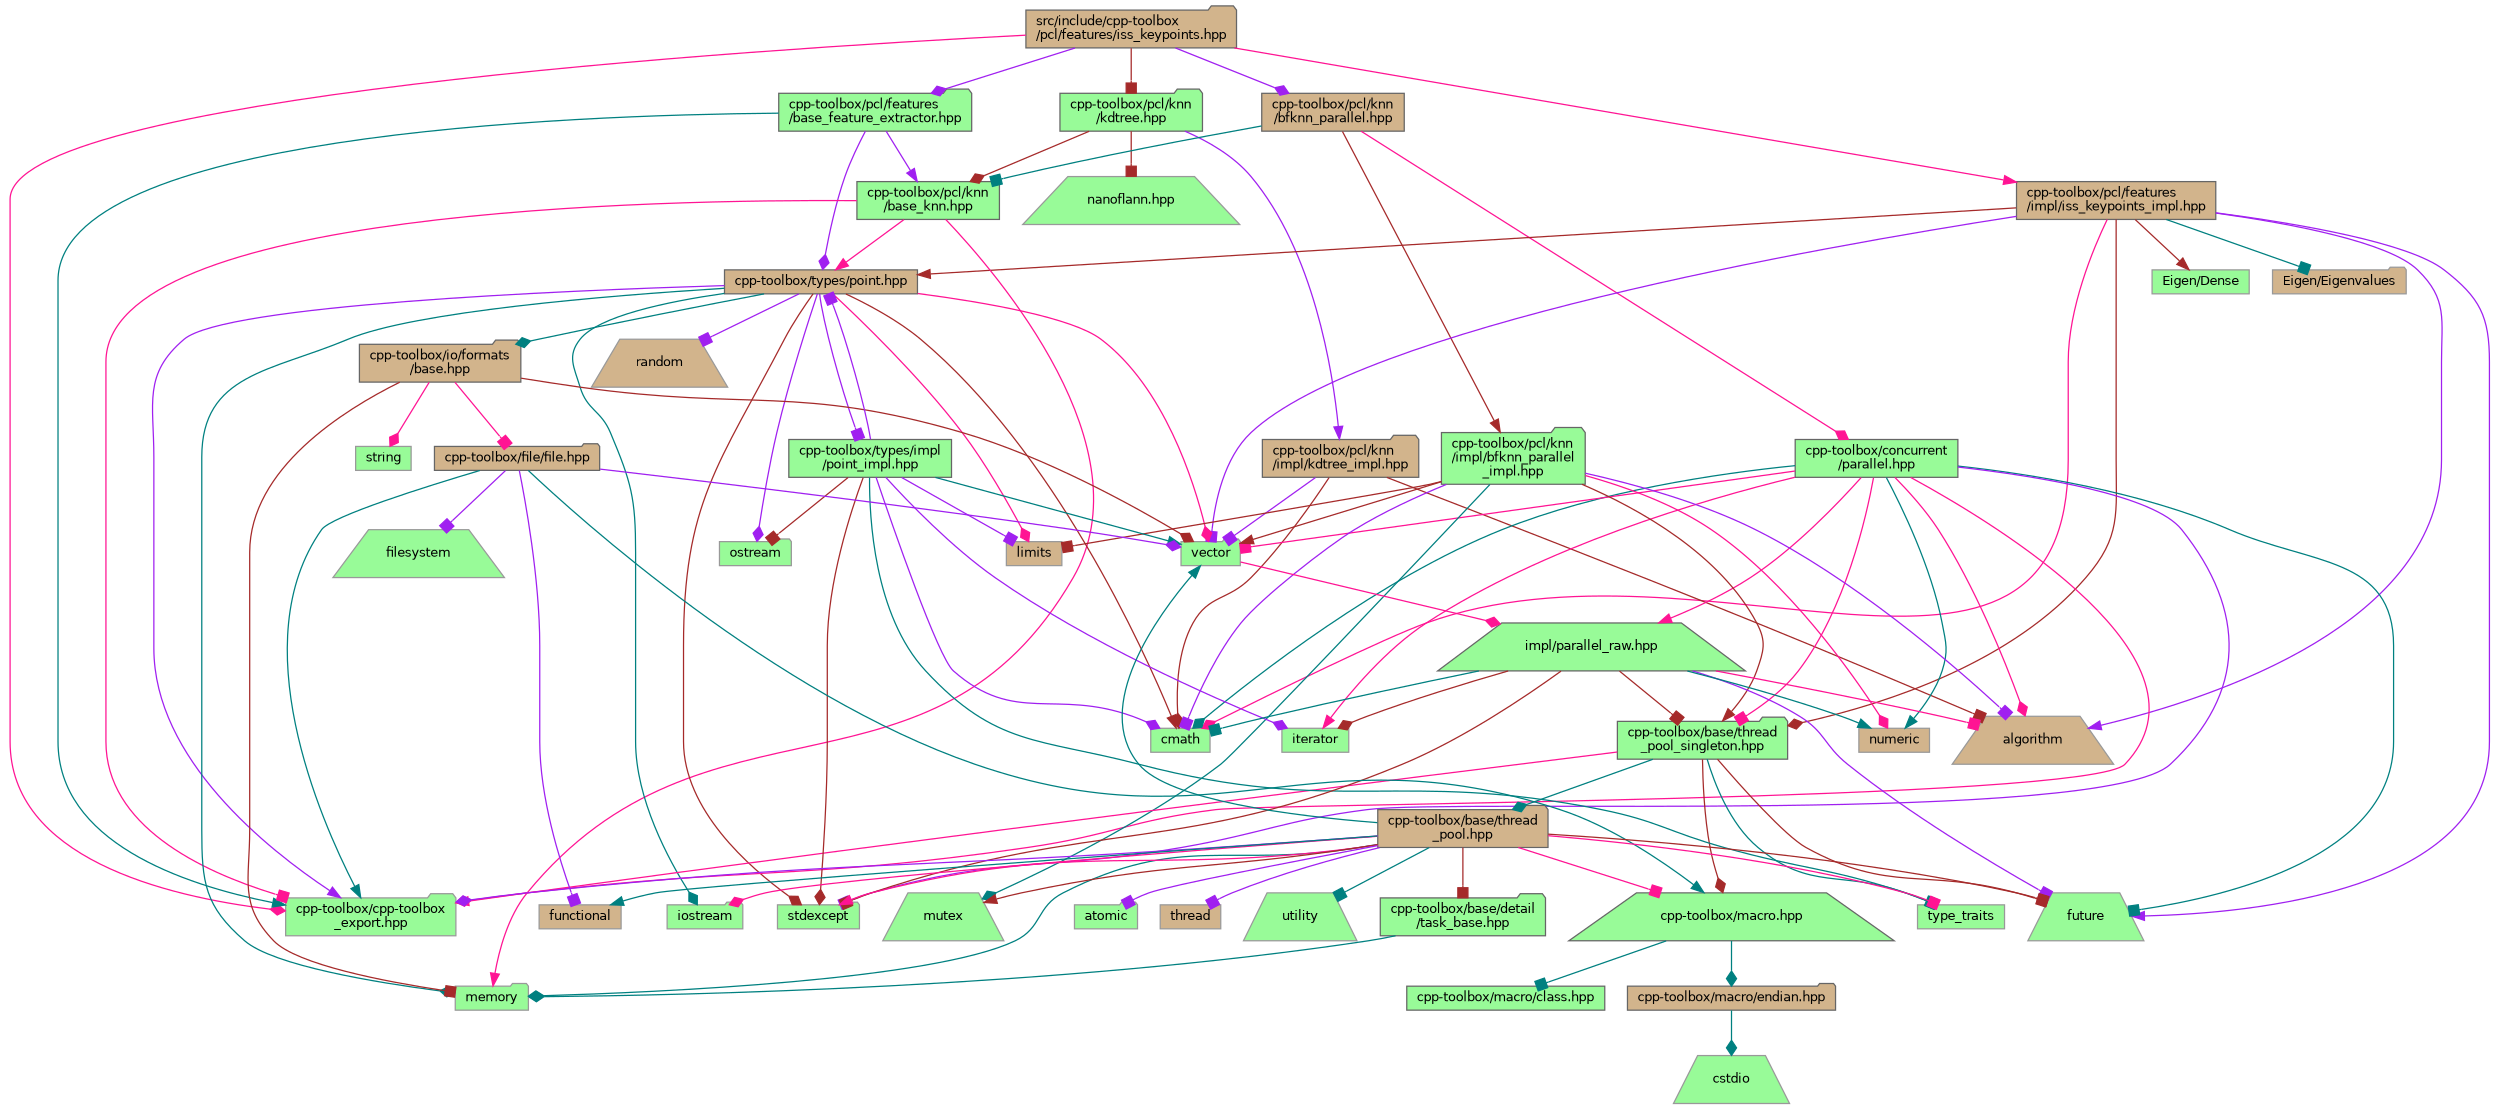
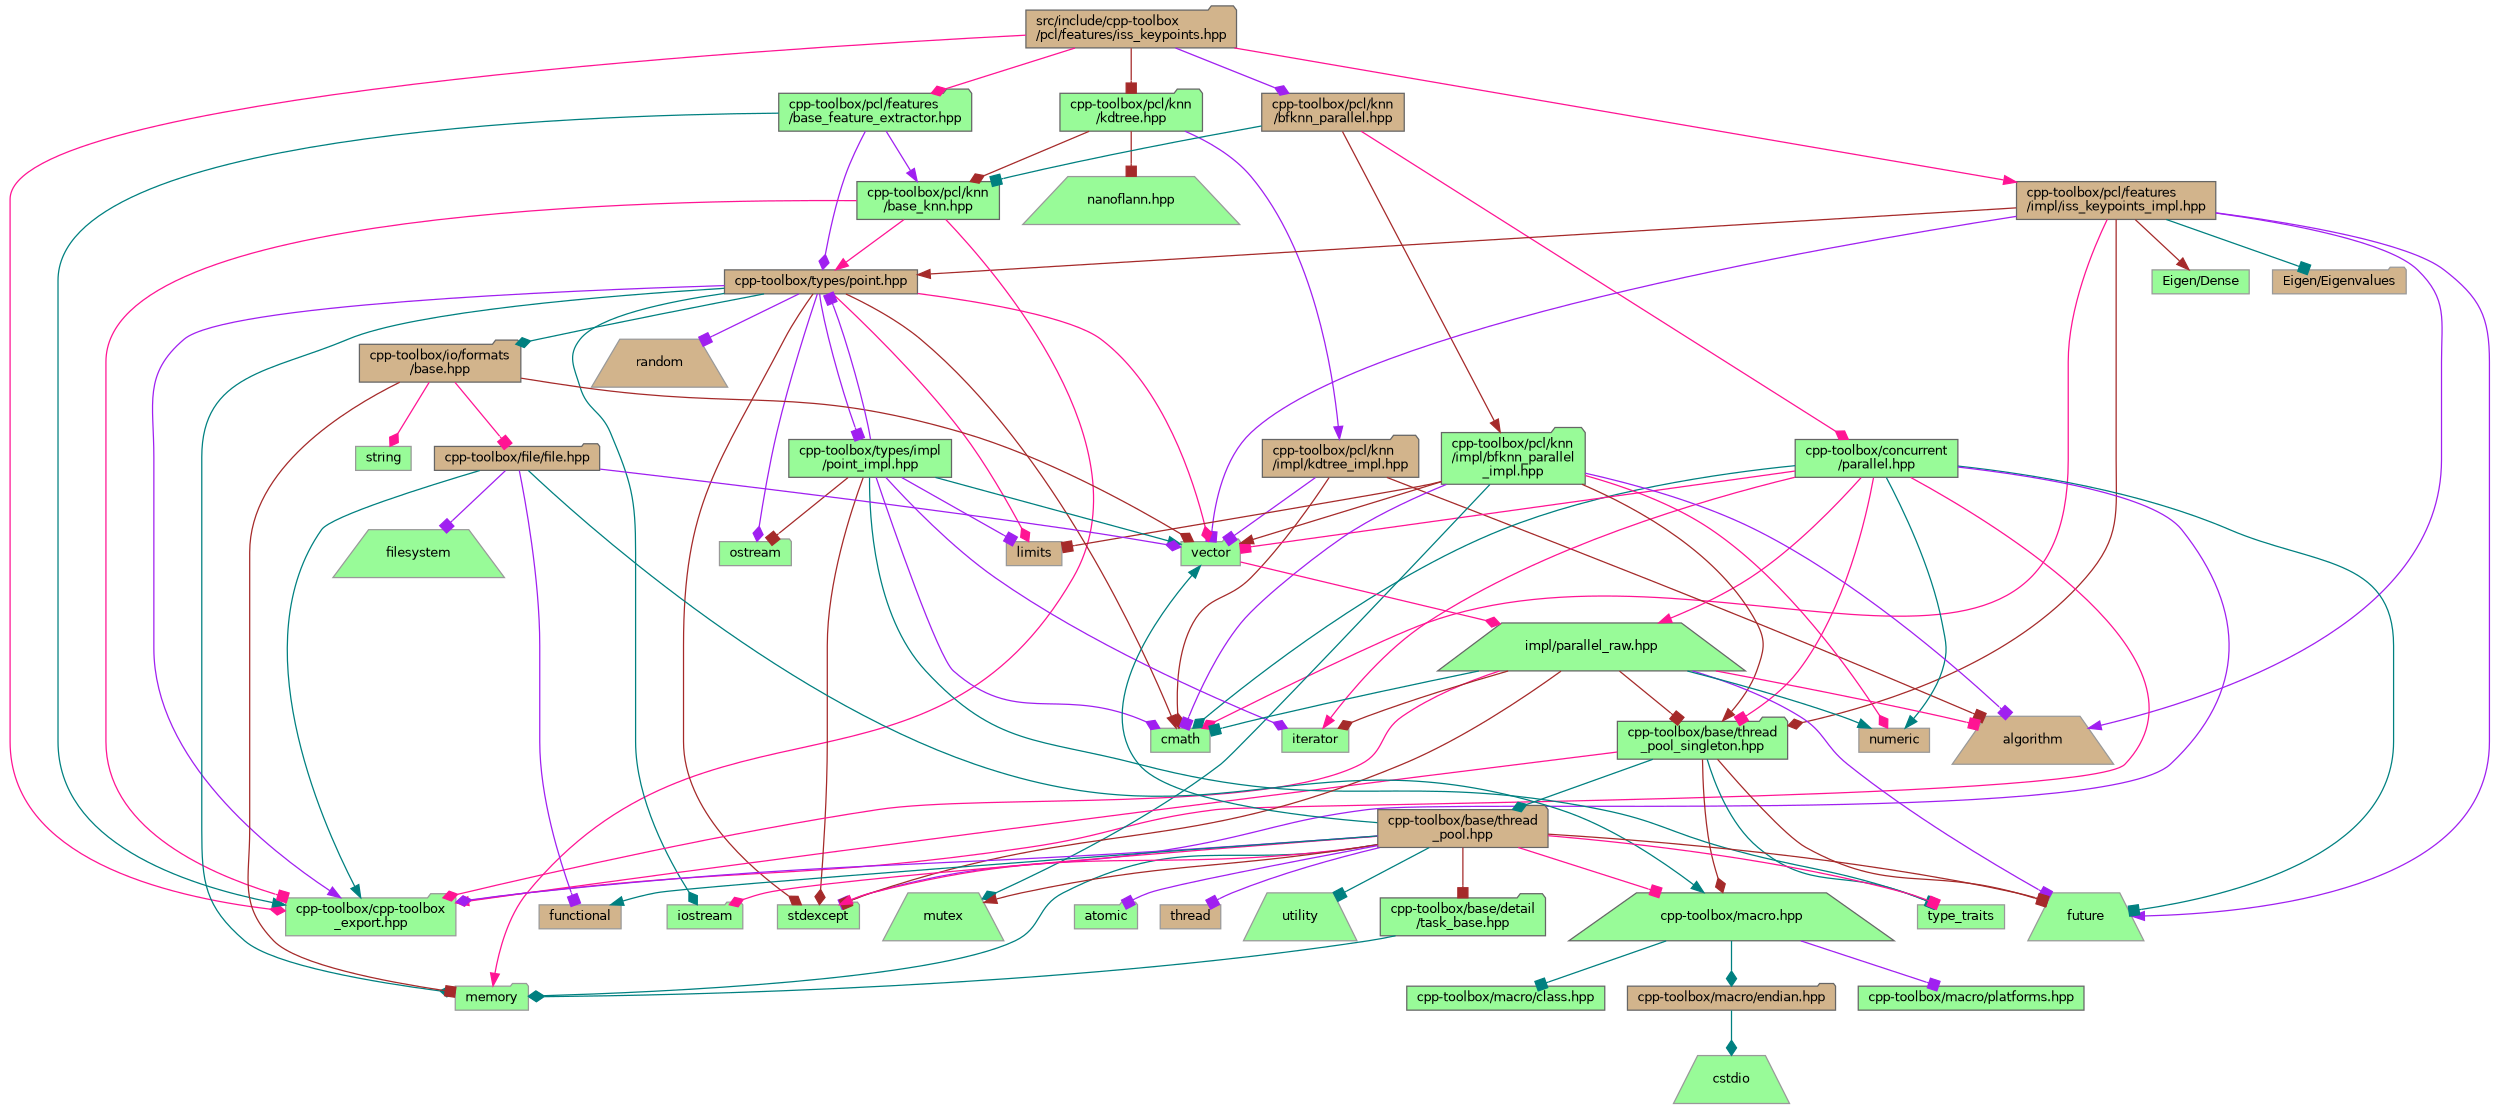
(1010, 68) -> (1010, 68)
(1969, 583) -> none
none -> (993, 802)
none -> (1971, 998)
